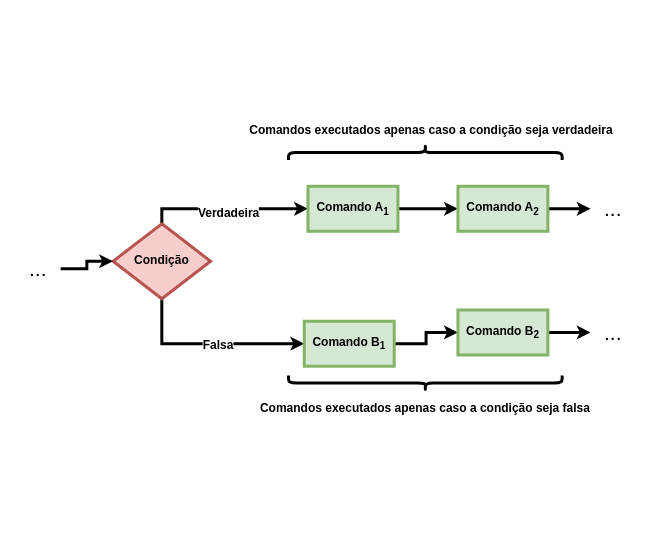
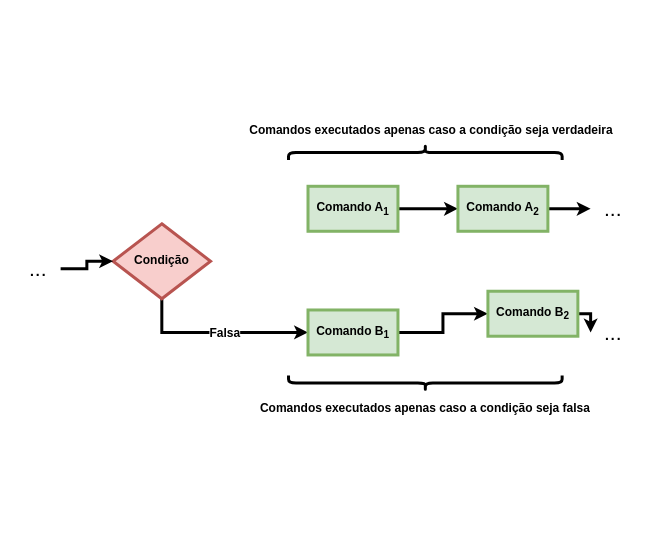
(223, 209) -> none
(503, 333) -> (533, 314)
(349, 344) -> (353, 333)
